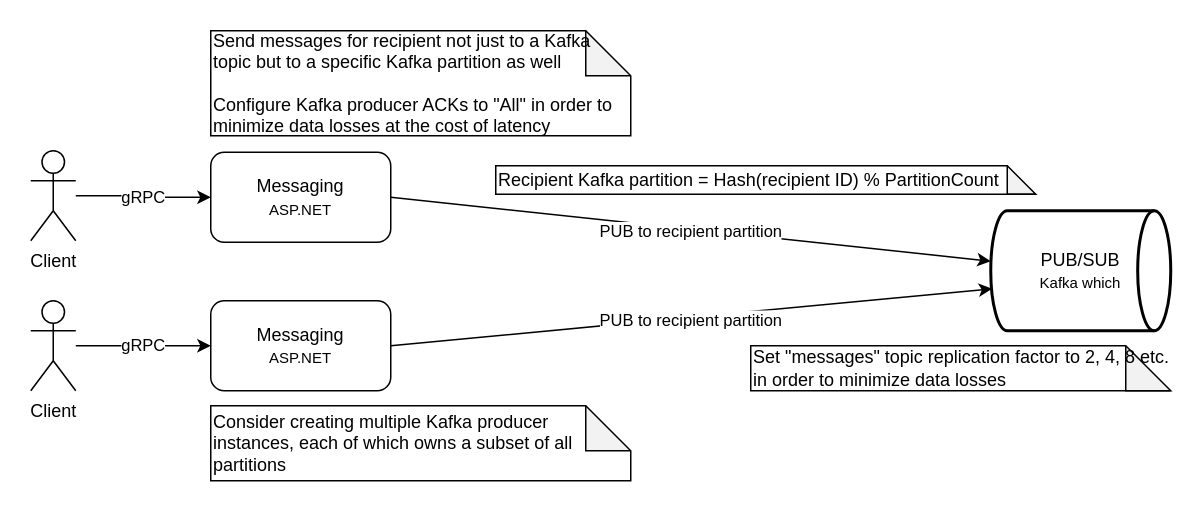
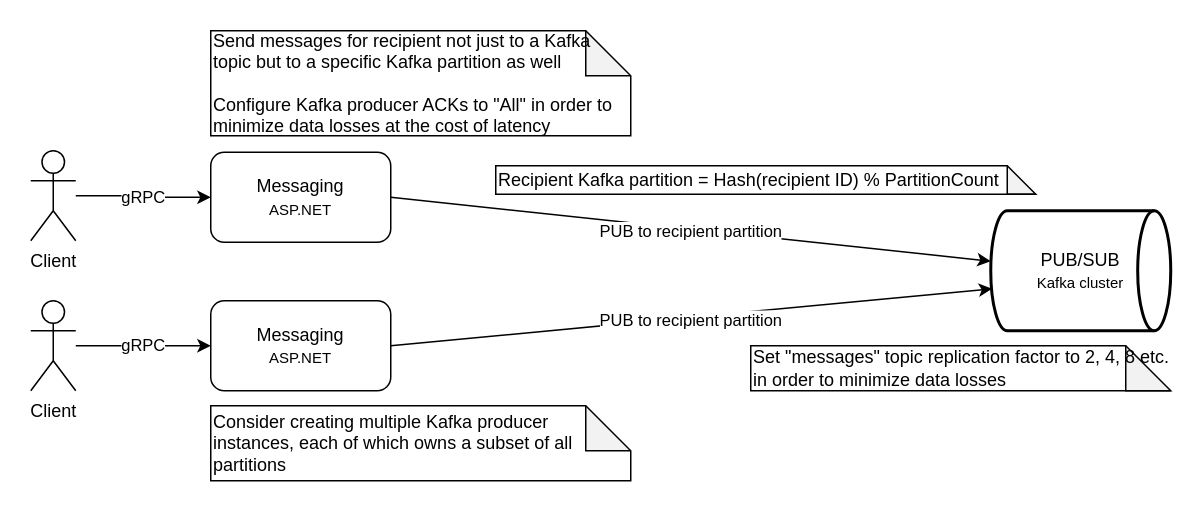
(1081, 271) -> (1081, 271)
